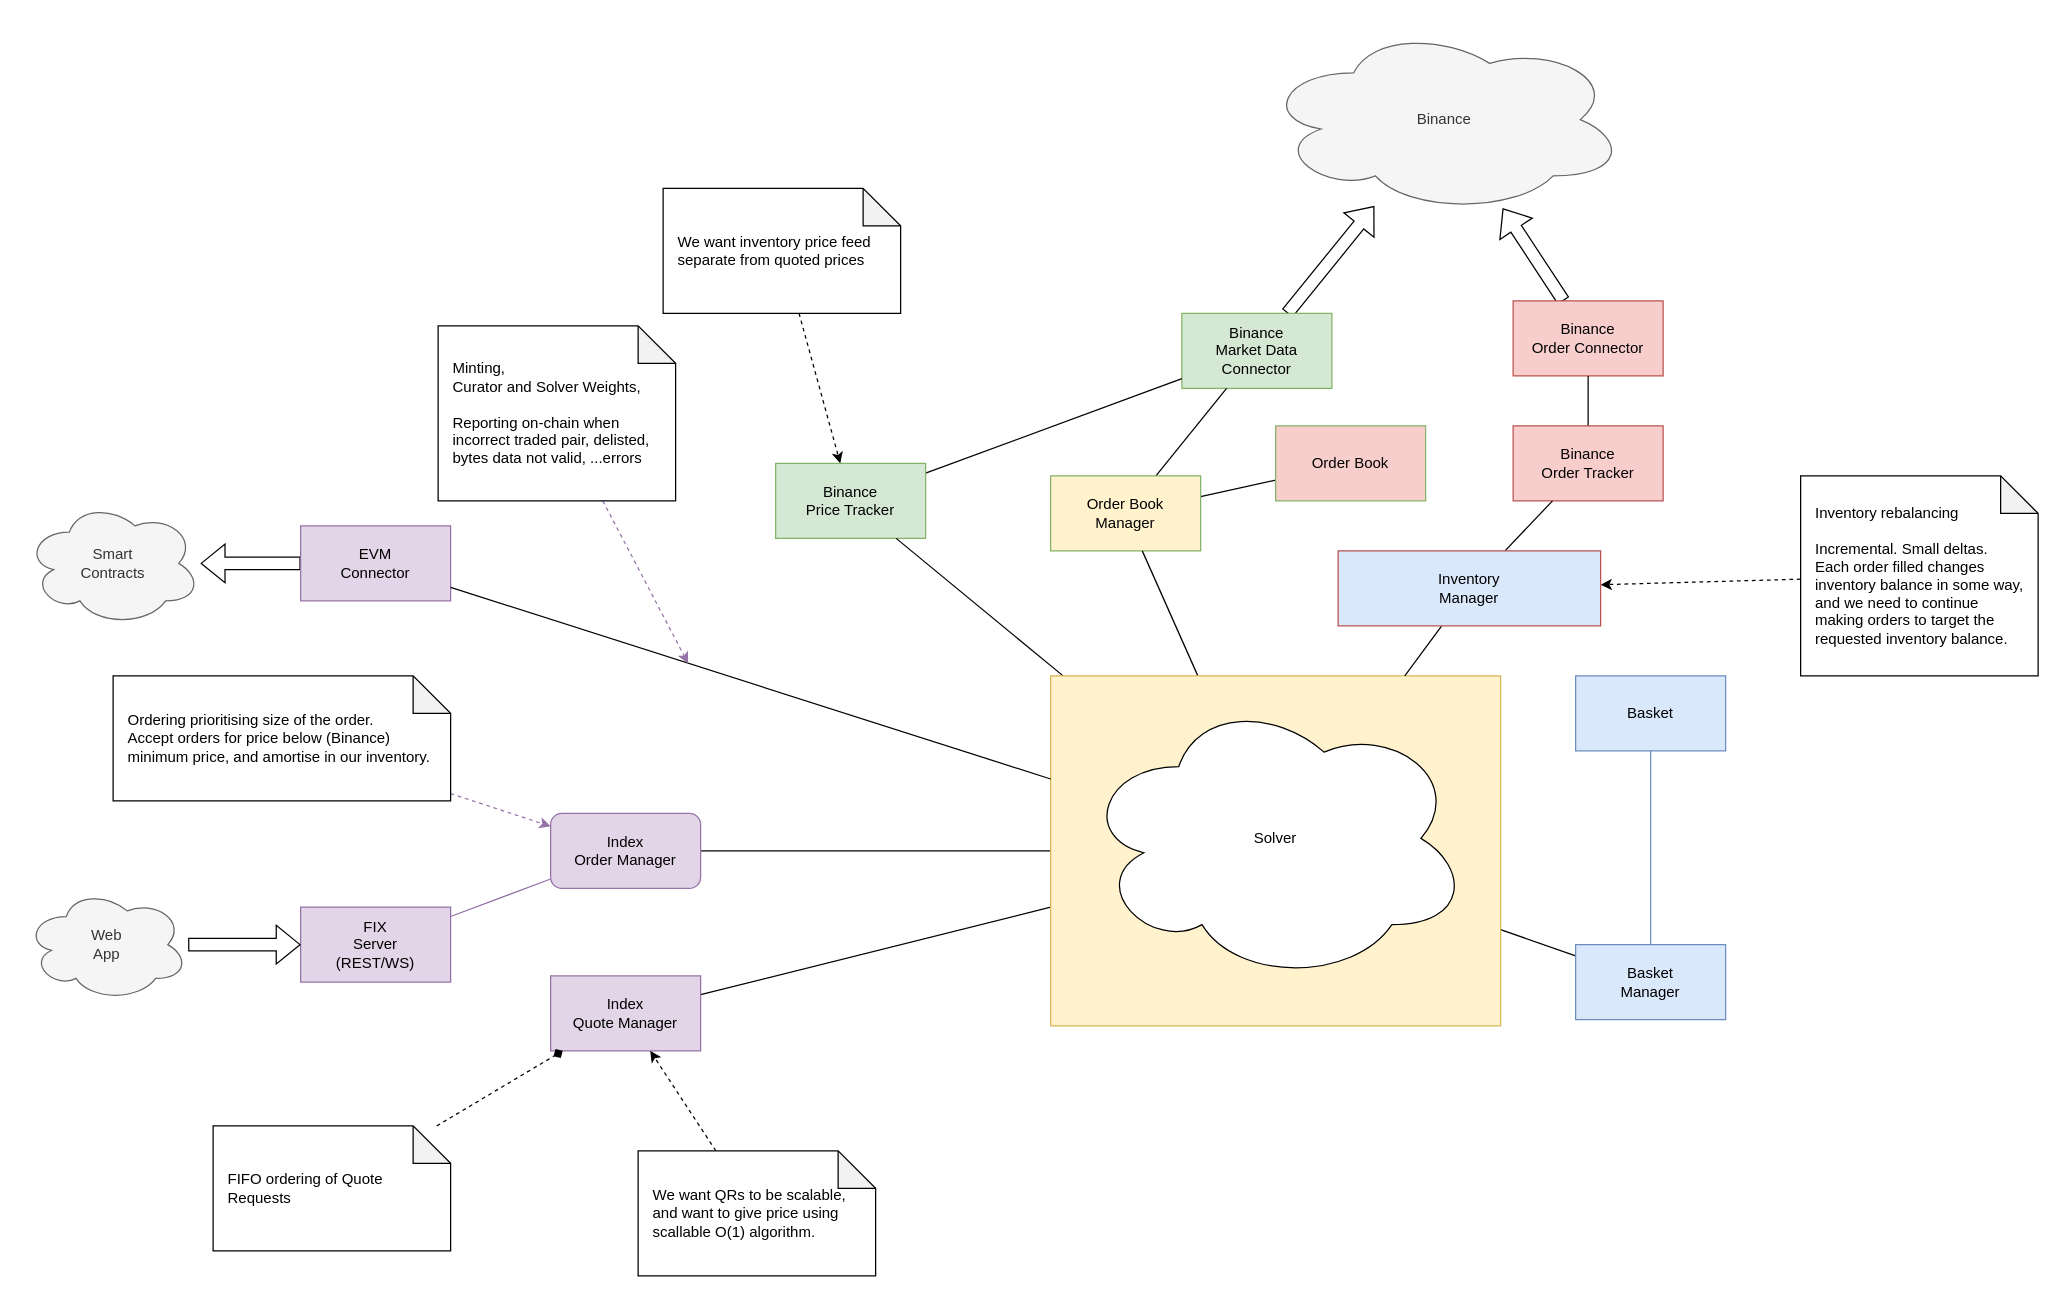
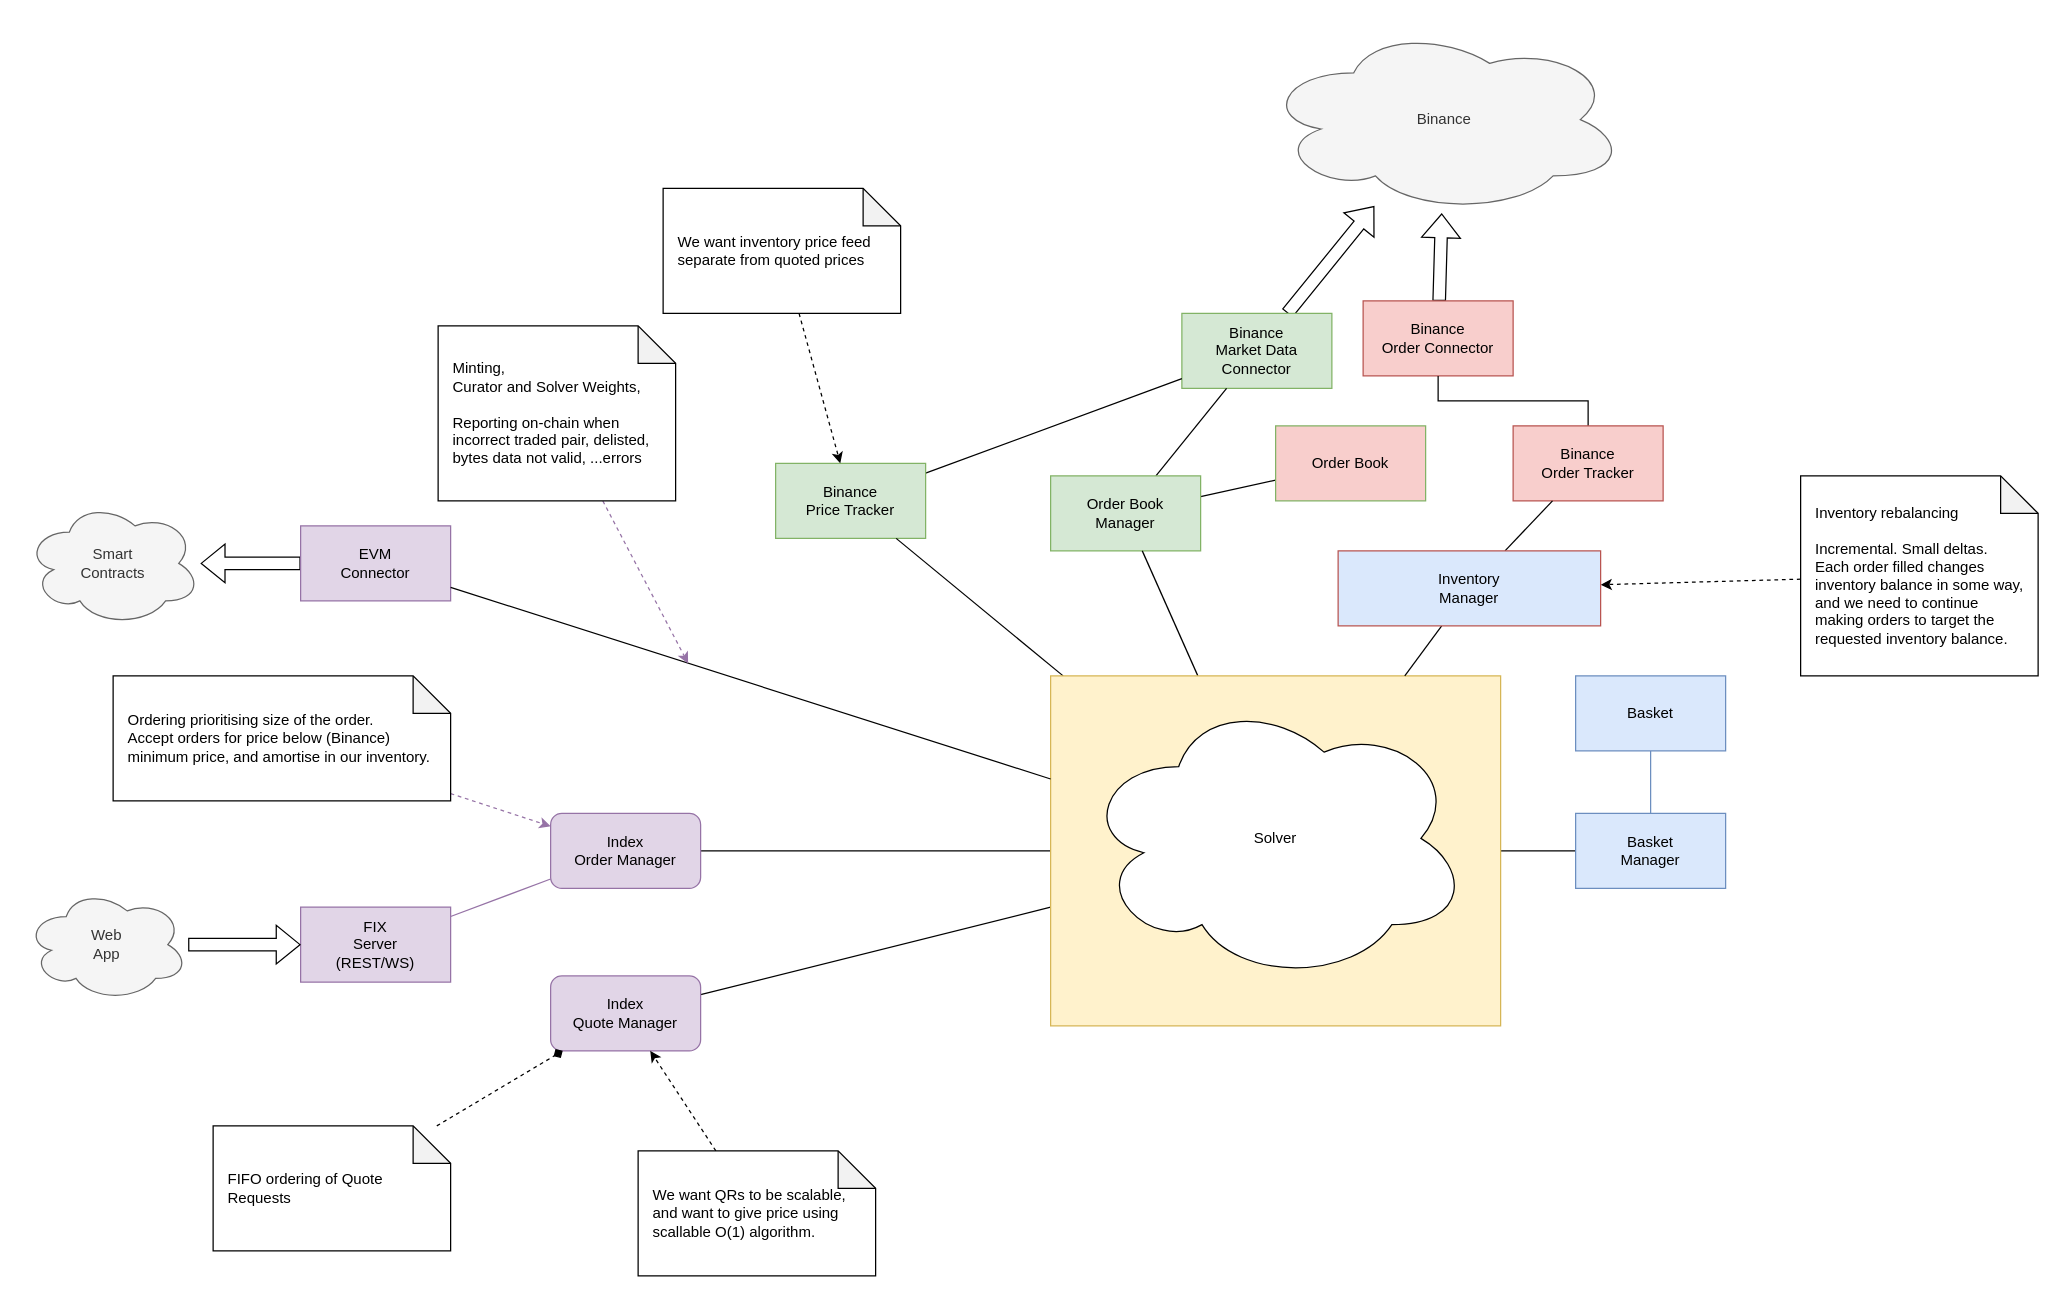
(1588, 338) -> (1438, 338)
(1126, 513) -> (1126, 513)
(1651, 982) -> (1651, 851)
(626, 1013) -> (626, 1013)
